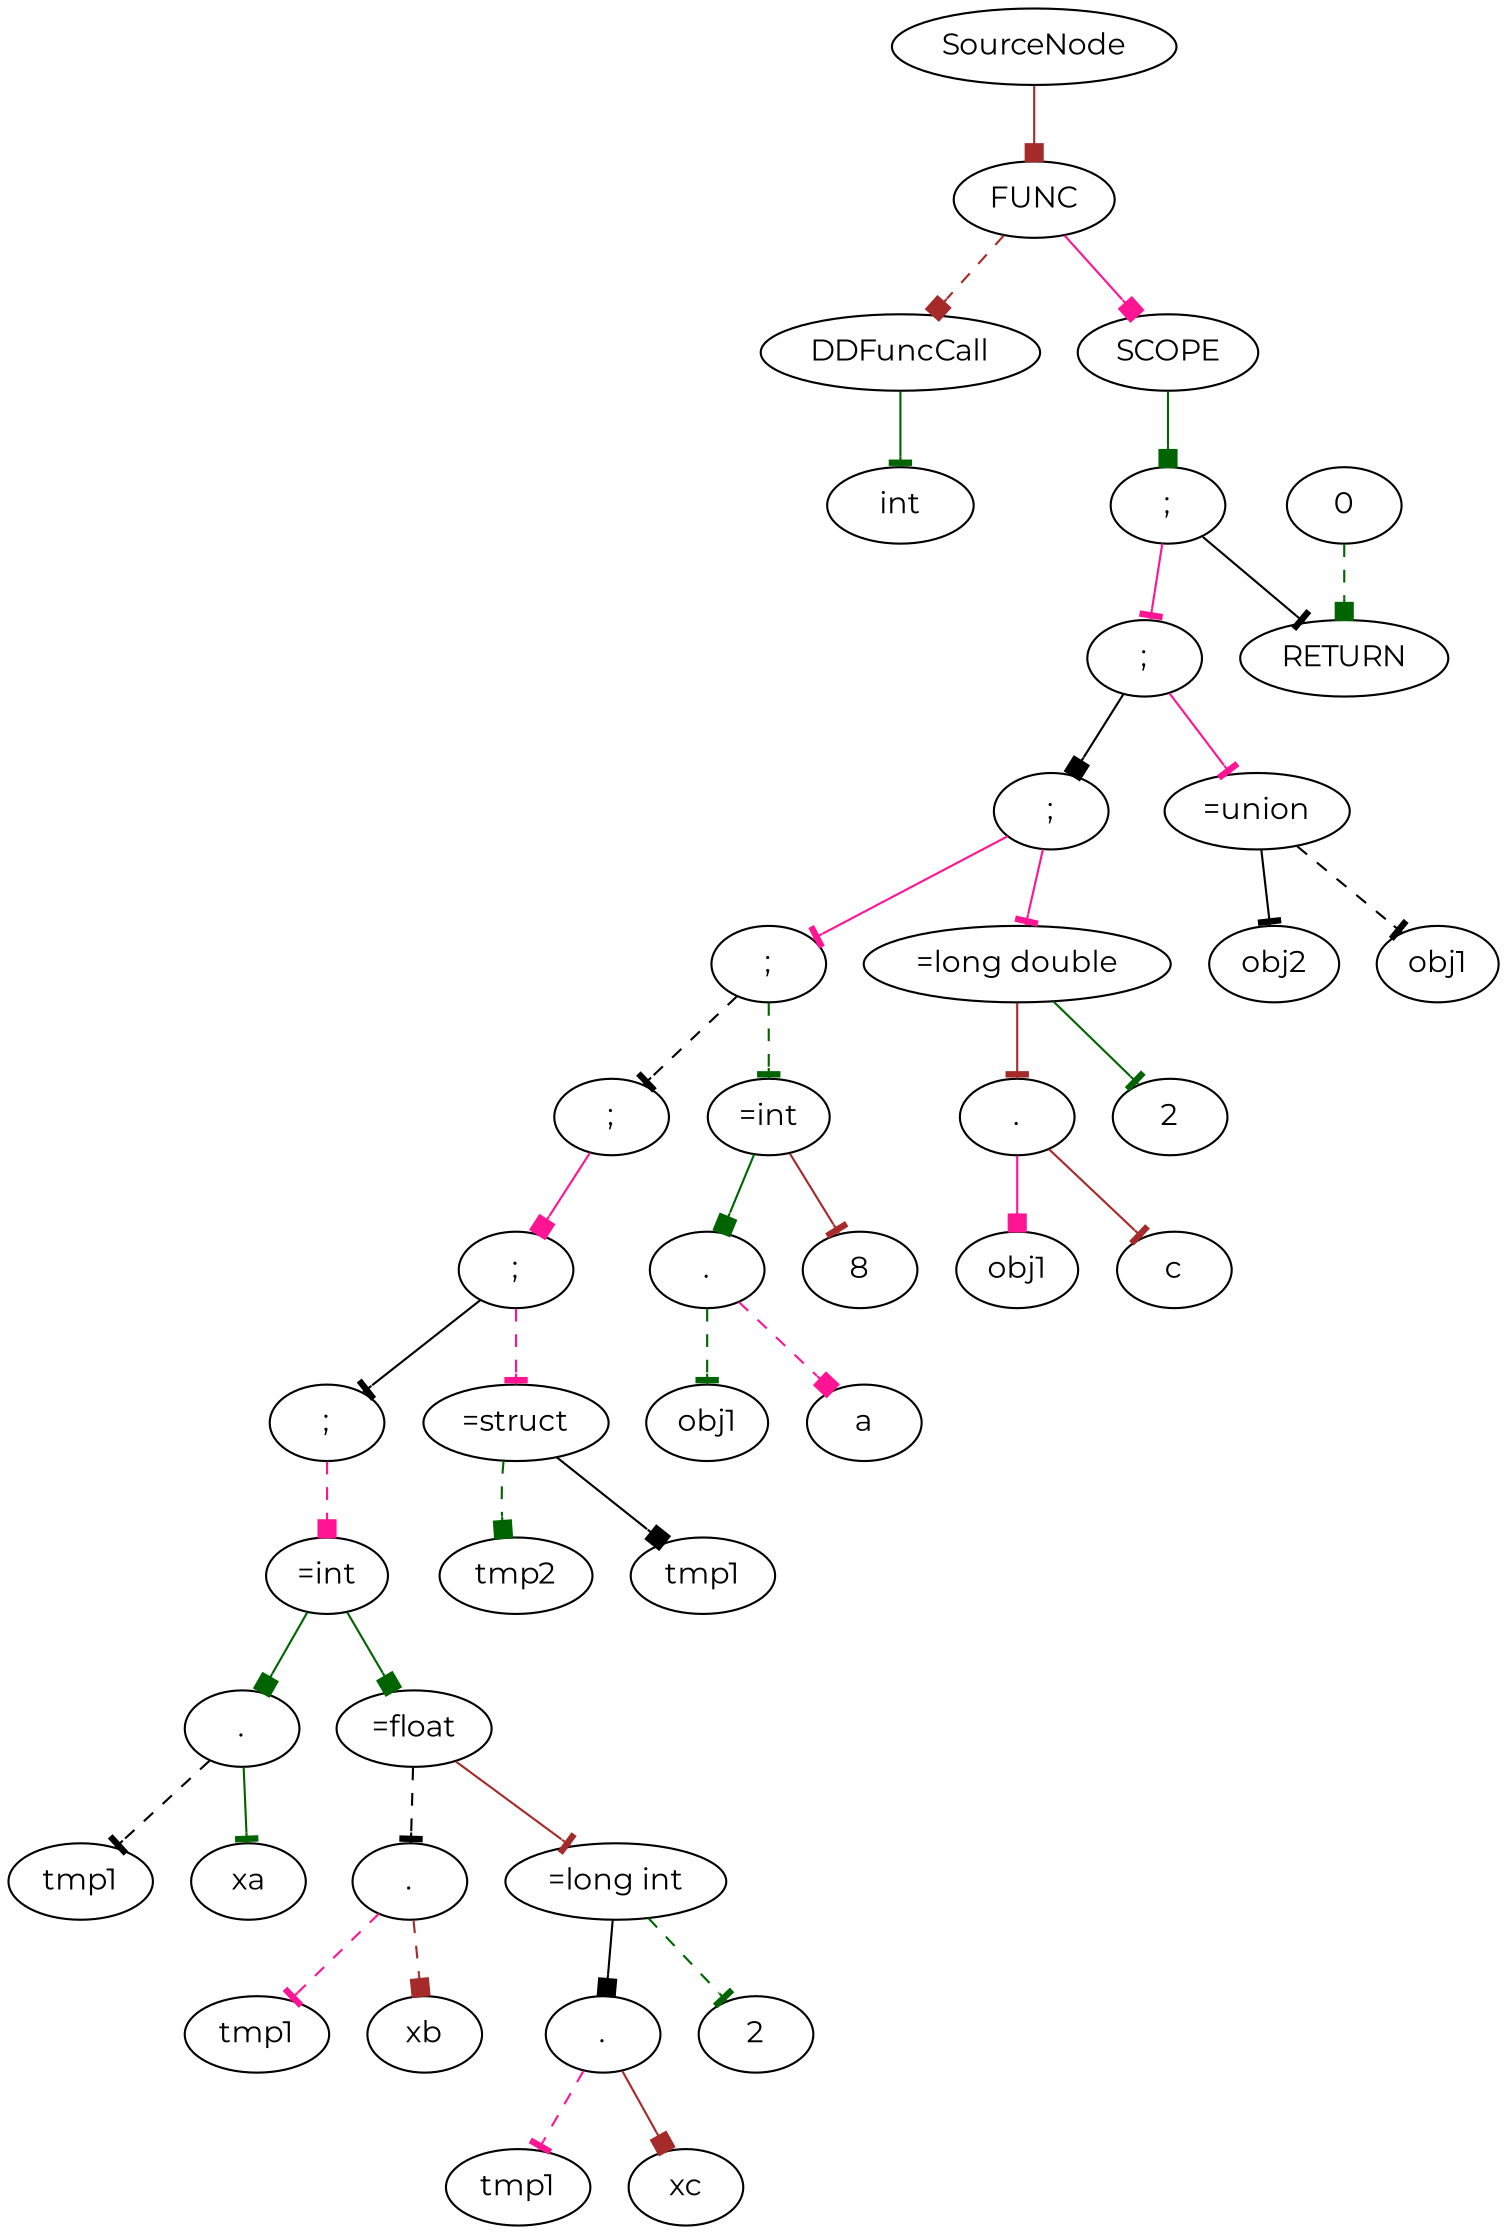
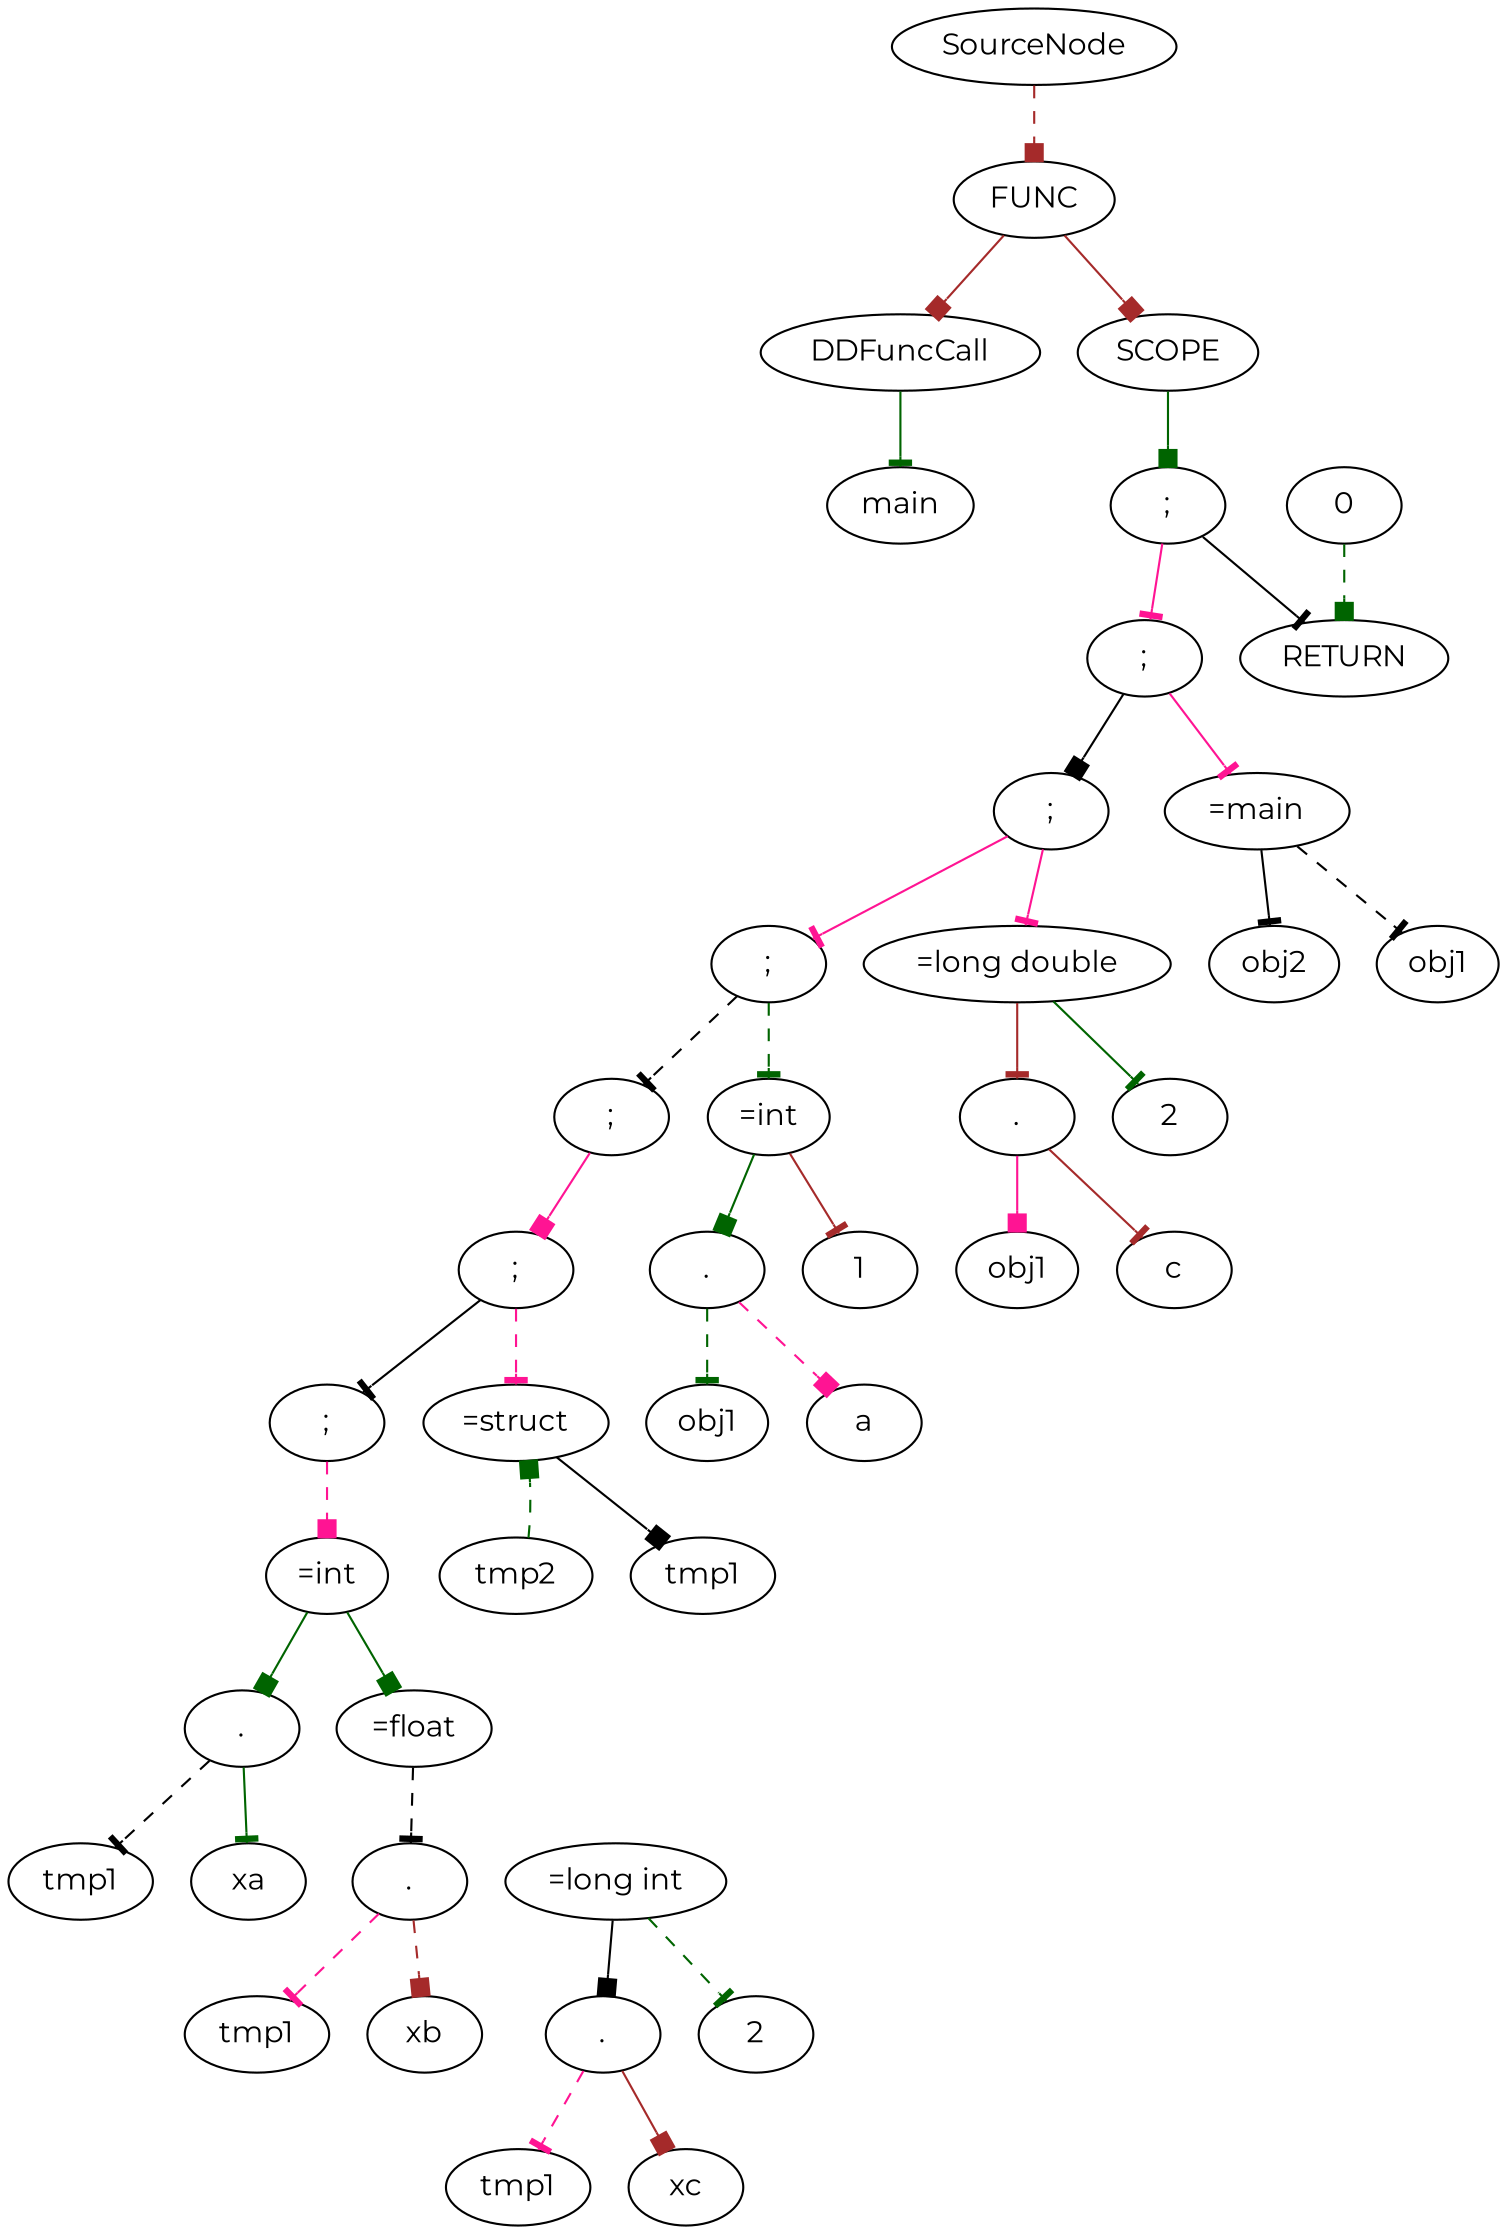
(1034, 113) -> (1034, 113)
(975, 267) -> (975, 267)
(1093, 268) -> (1093, 268)
(900, 505) -> (900, 505)
(1257, 811) -> (1257, 811)
(860, 1270) -> (860, 1270)
(502, 1489) -> (530, 1510)
(509, 1800) -> none
